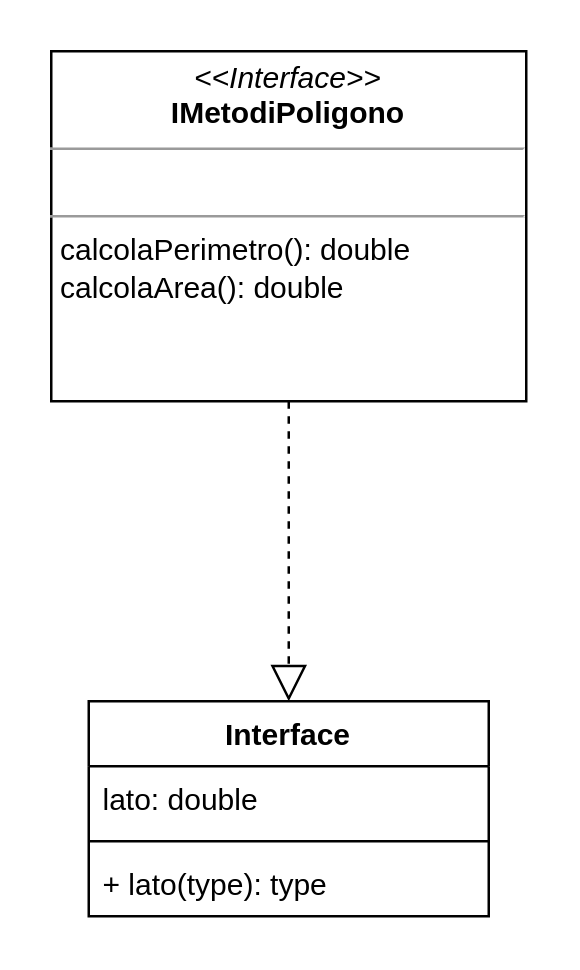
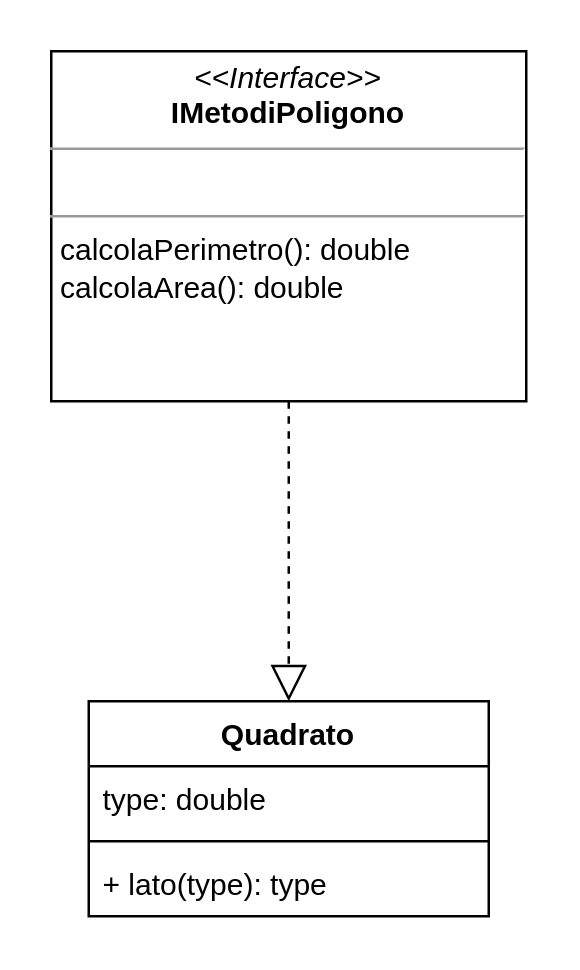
(289, 737) -> (289, 737)
(189, 802) -> (193, 802)
